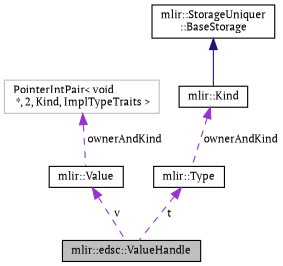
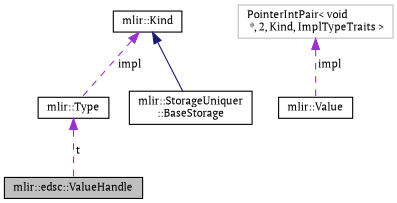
(213, 68) -> (170, 67)
(124, 140) -> (329, 65)
(240, 140) -> (129, 65)
(112, 219) -> none
